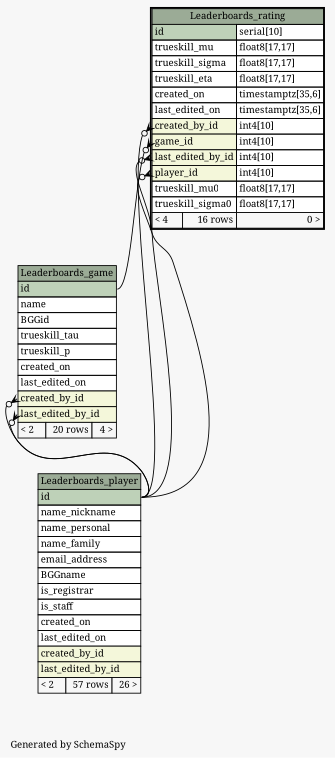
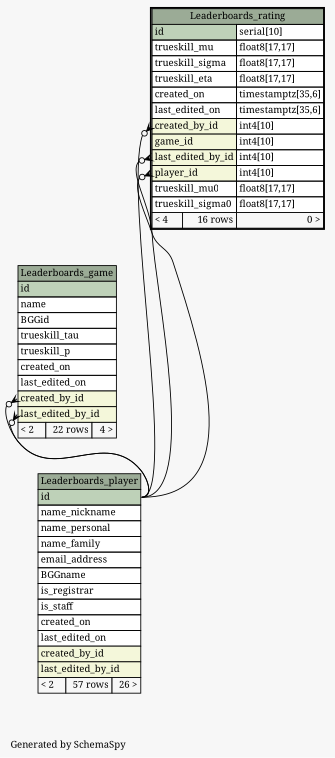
(133, 222) -> none
(71, 430) -> (71, 430)
